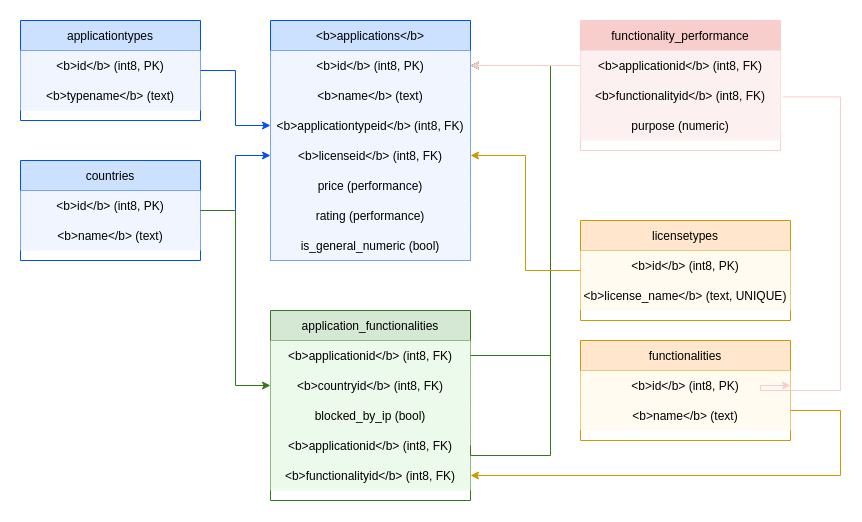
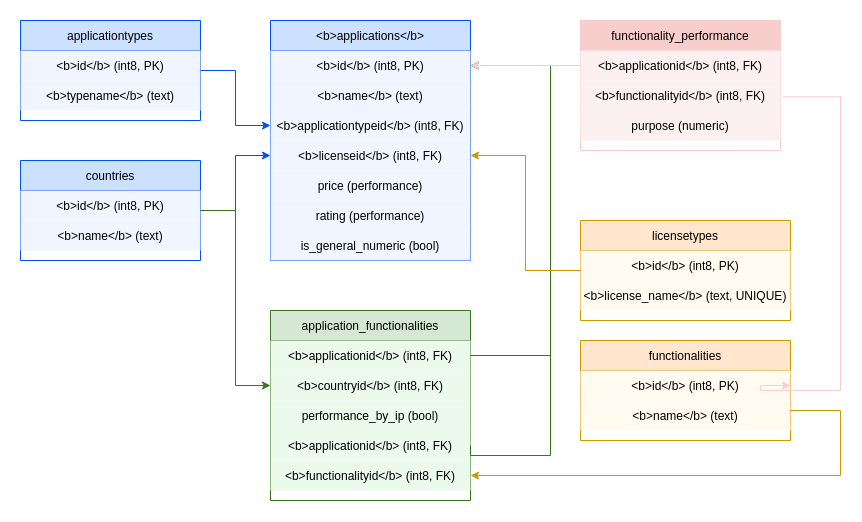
(370, 416) -> (370, 416)
